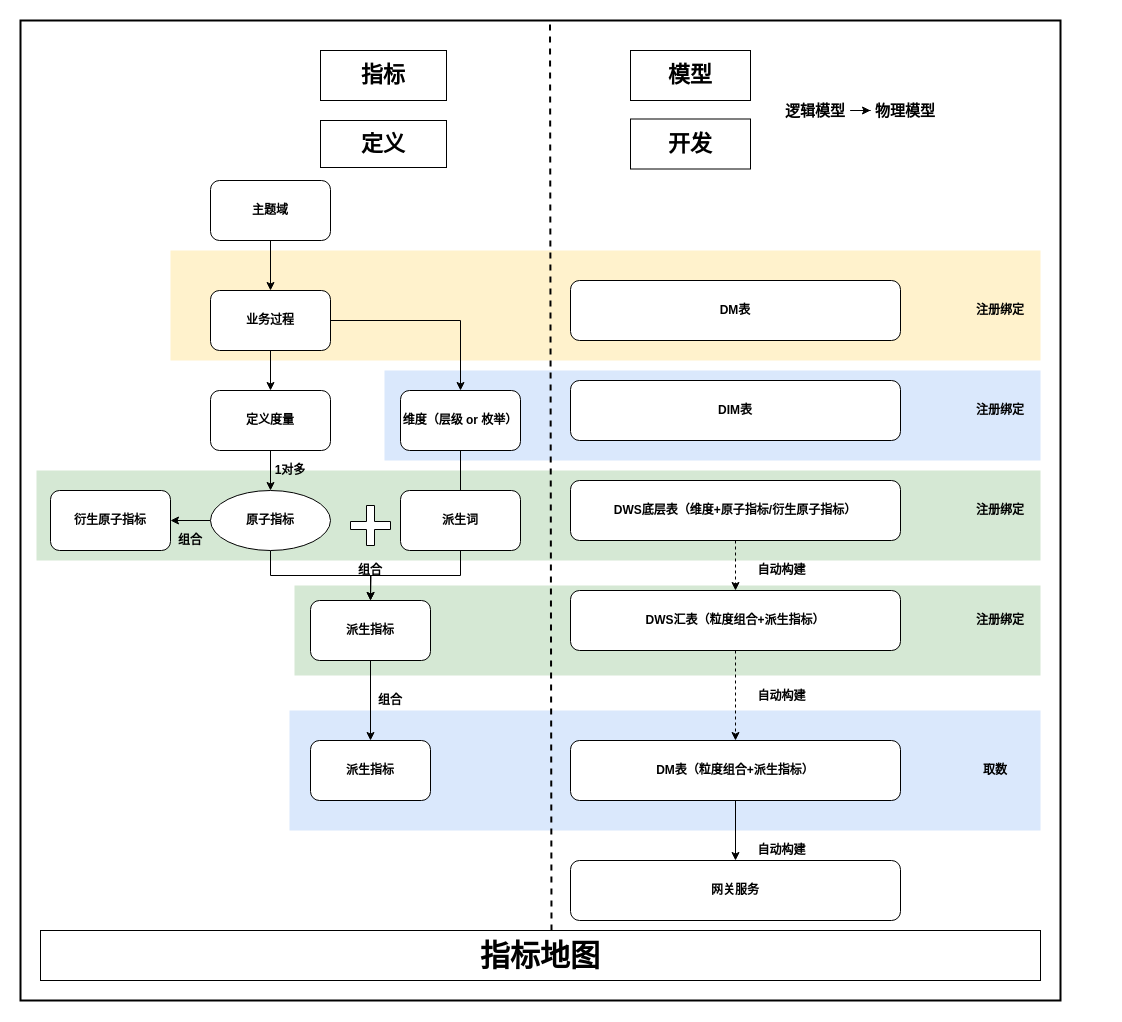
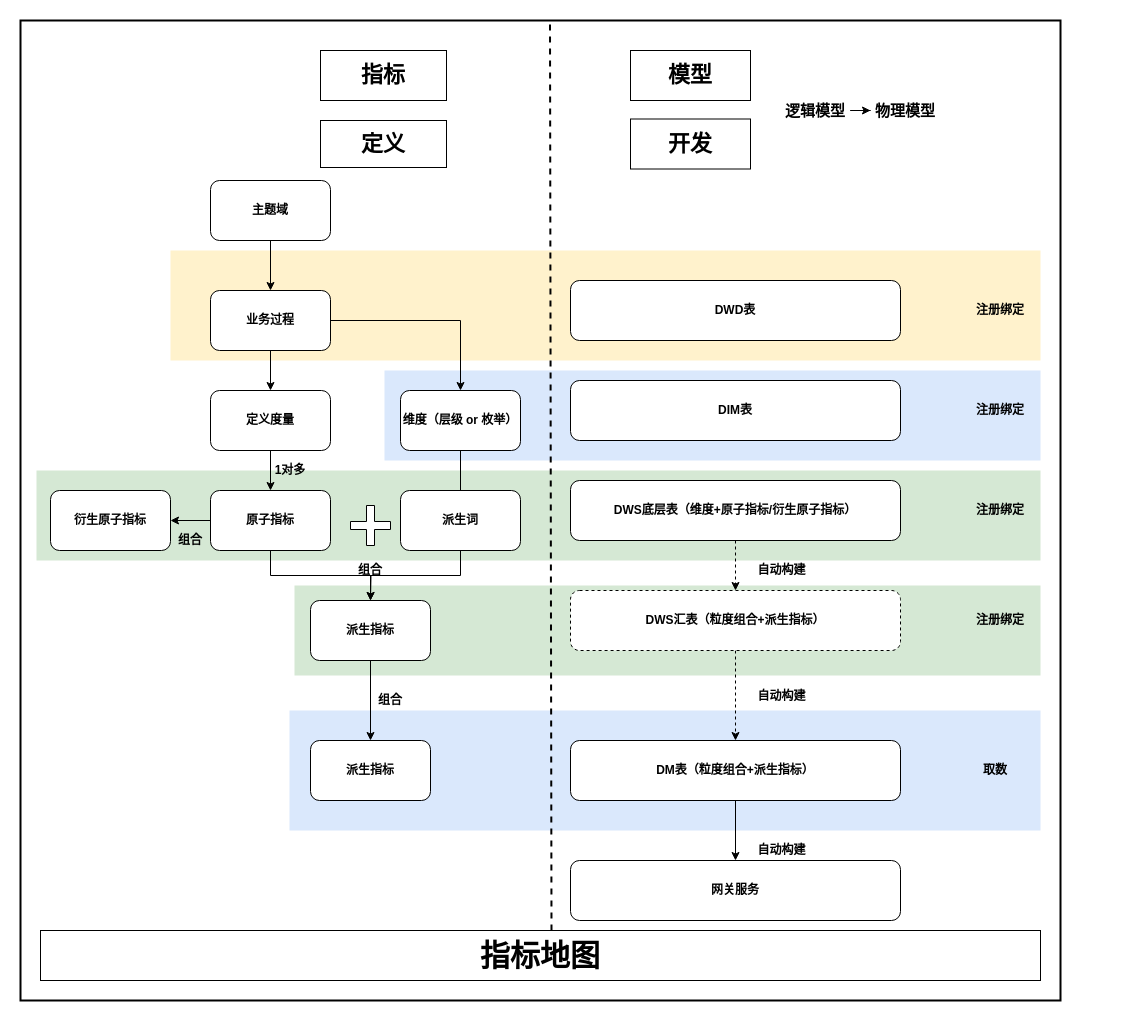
(736, 311) -> (736, 311)
(271, 521) -> (271, 521)
(736, 621) -> (736, 621)
